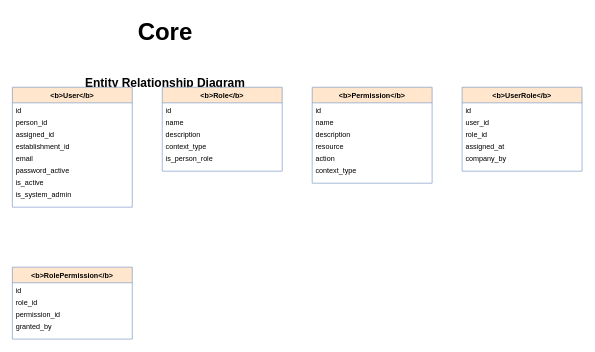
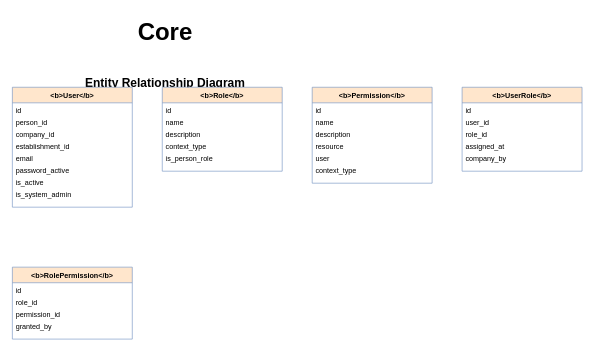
(36, 135) -> (35, 135)
(327, 159) -> (324, 159)
